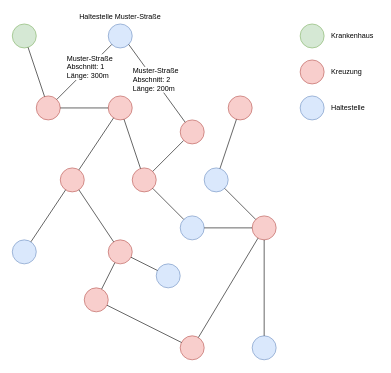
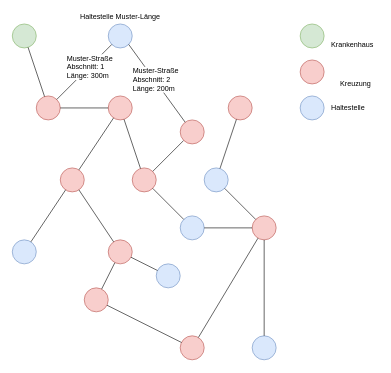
(120, 21) -> (120, 21)
(354, 36) -> (354, 45)
(354, 72) -> (363, 84)
